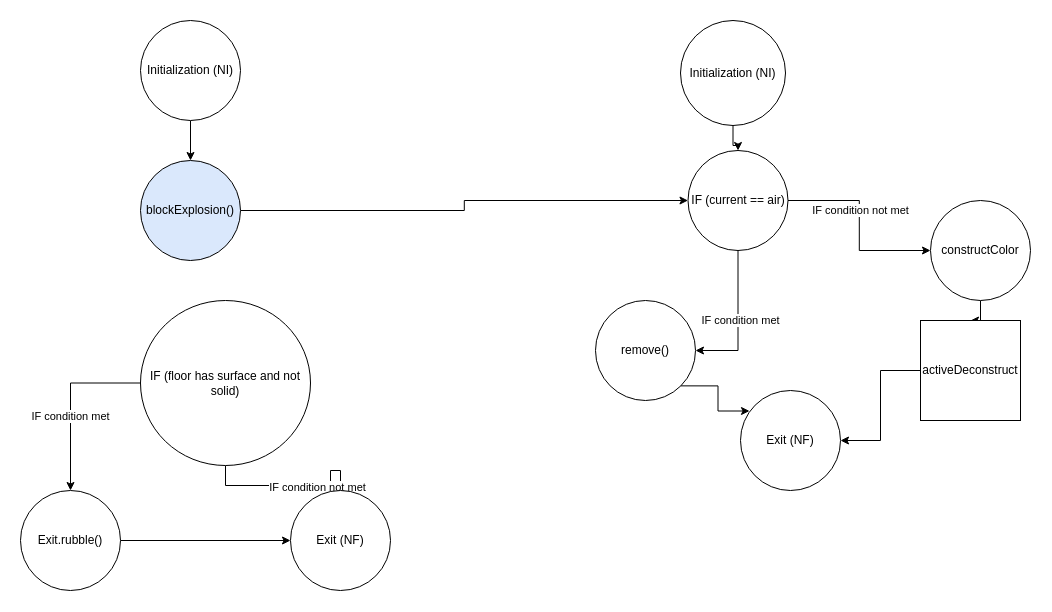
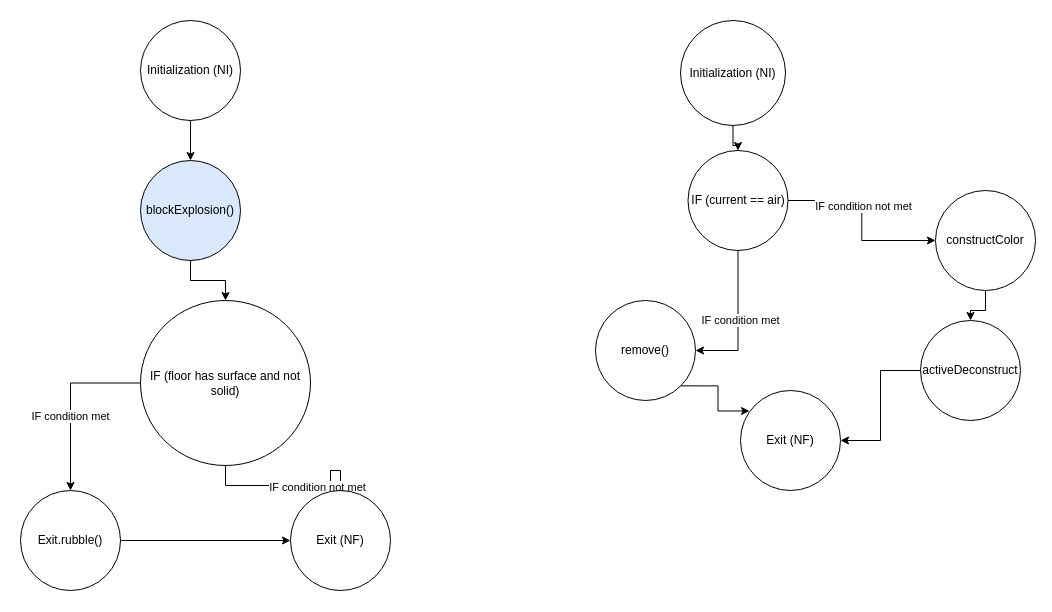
(464, 209) -> (205, 281)
(981, 251) -> (986, 241)
(971, 371) -> (971, 371)
